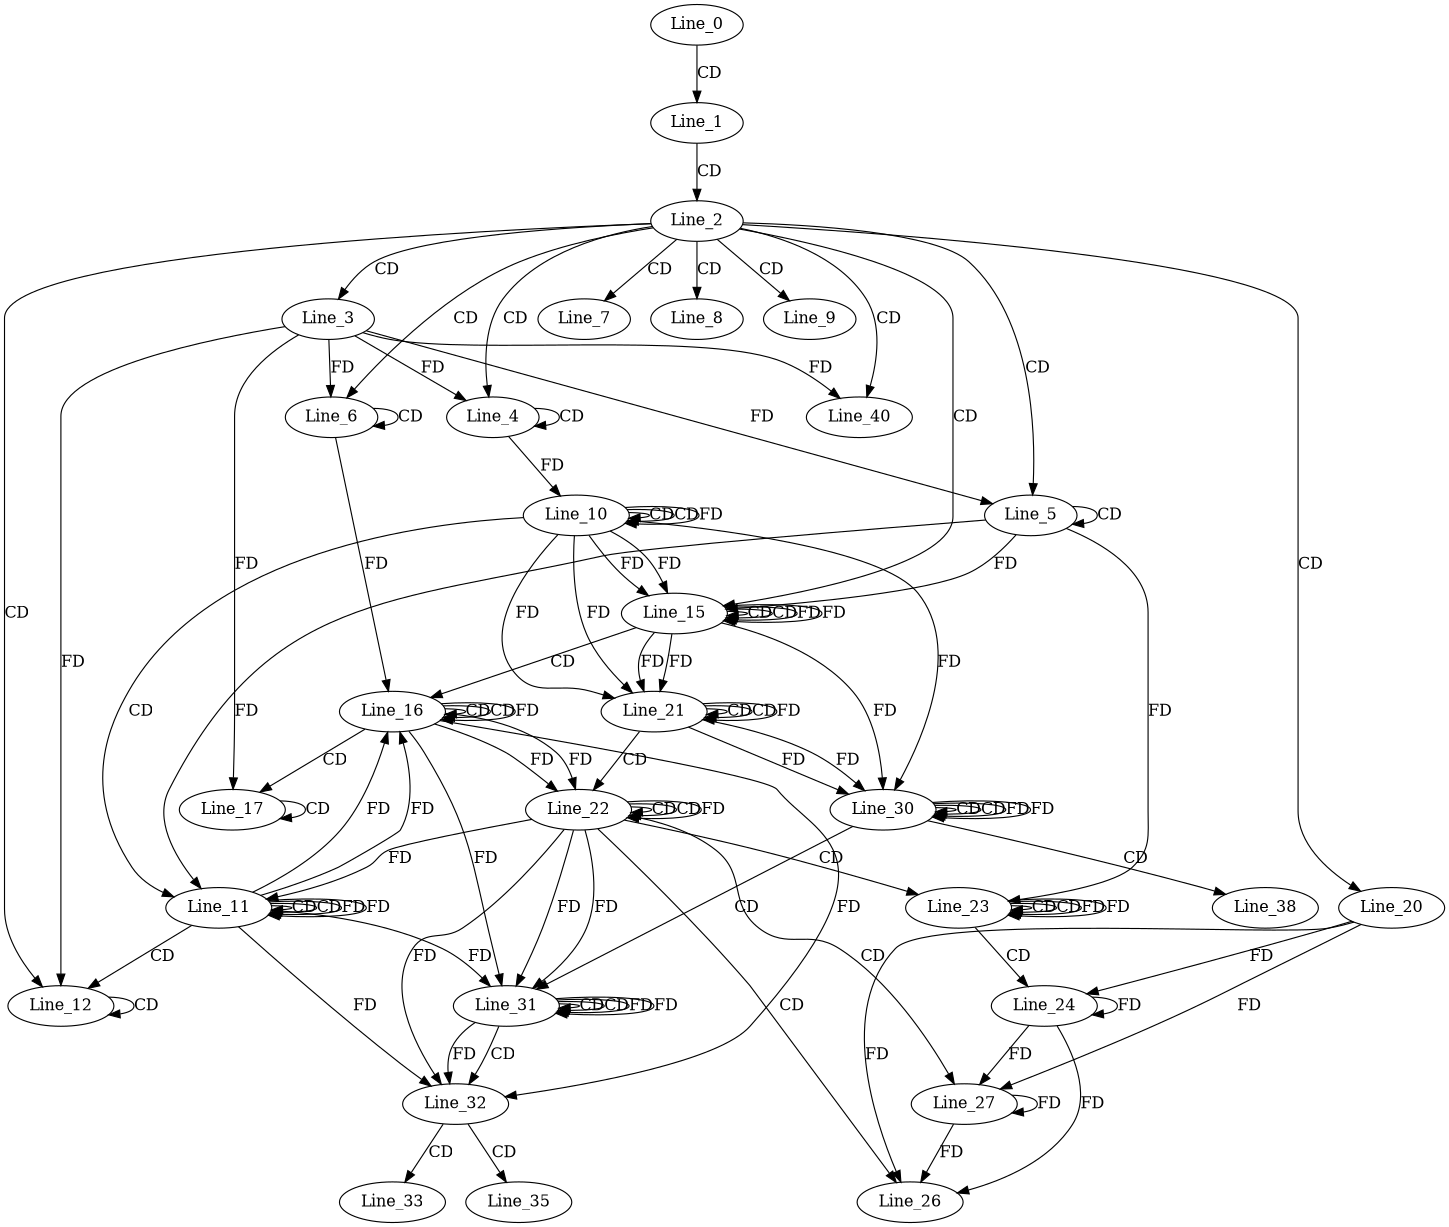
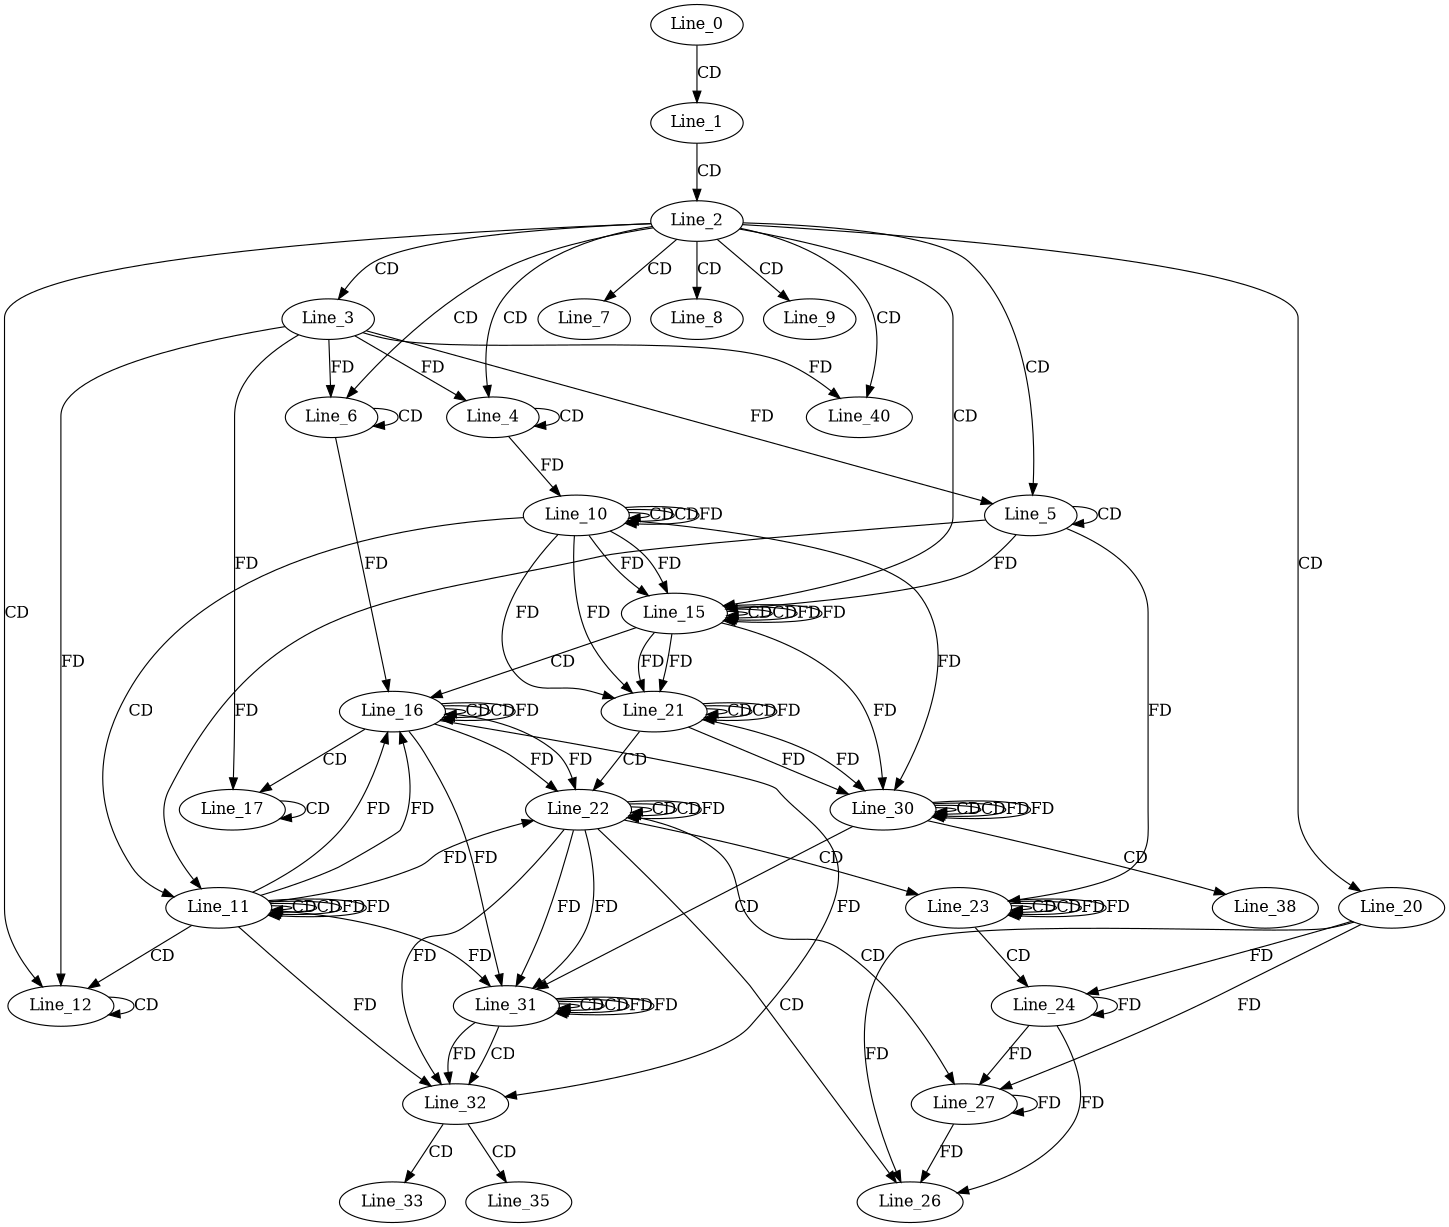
(400, 846) -> (400, 874)
